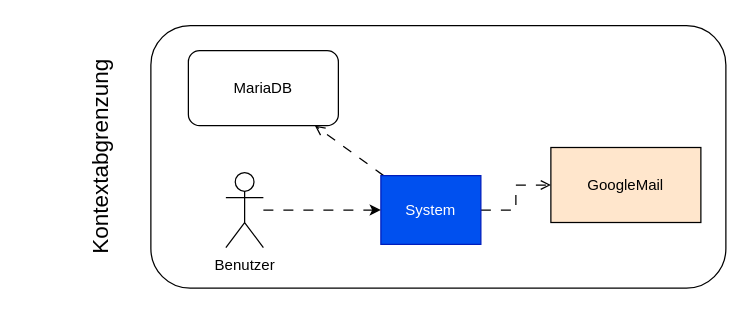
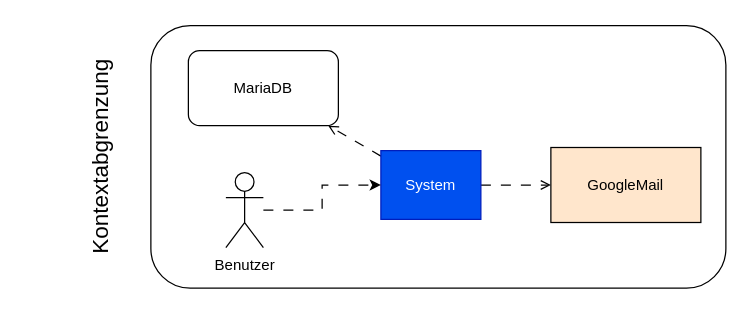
(431, 210) -> (431, 185)
